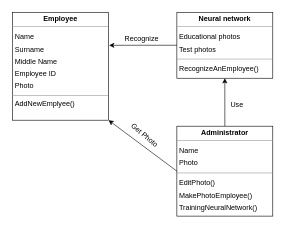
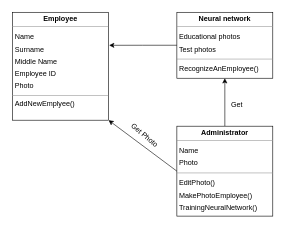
(141, 39) -> none
(237, 105) -> (237, 105)
